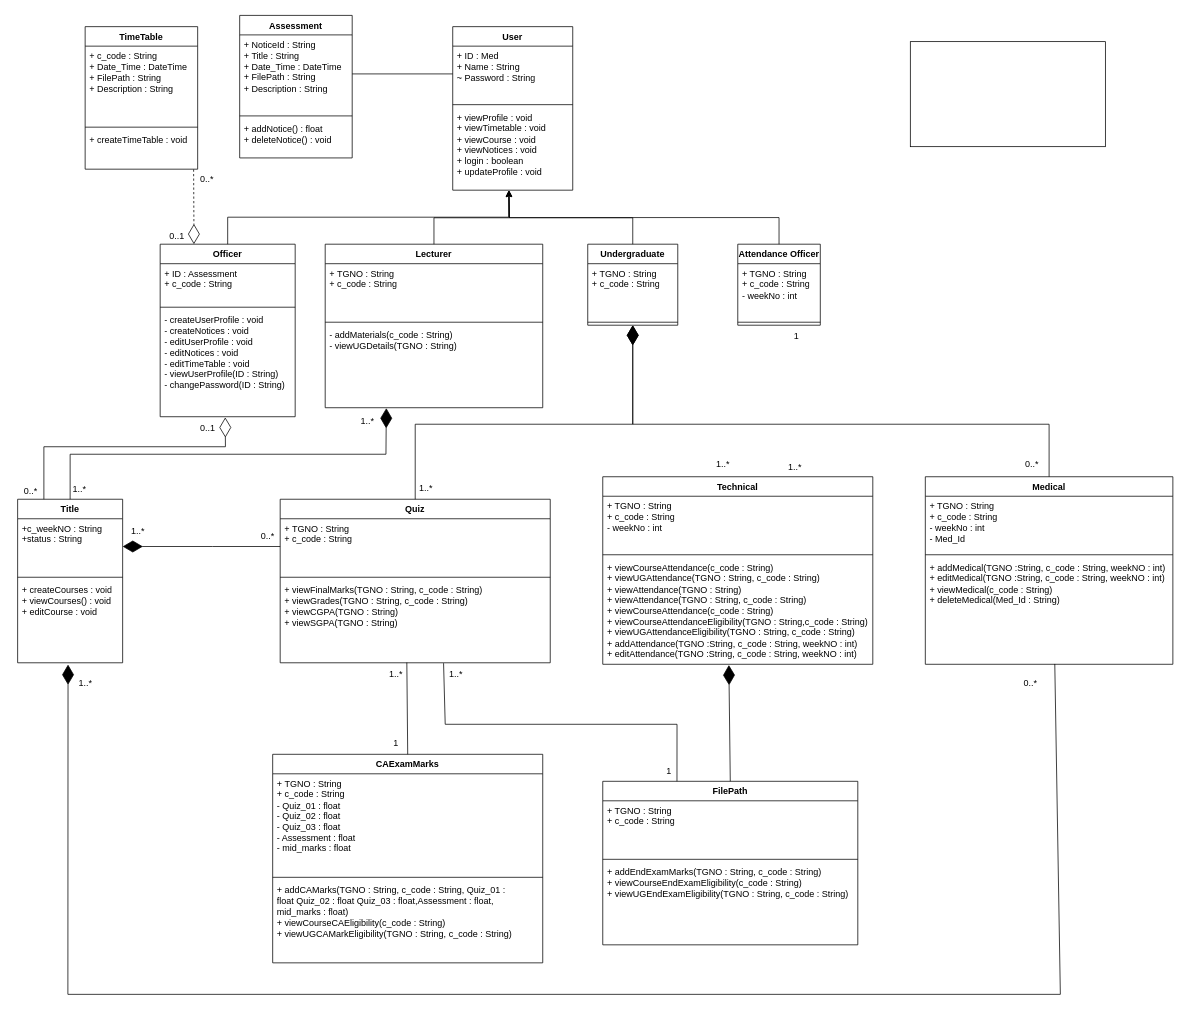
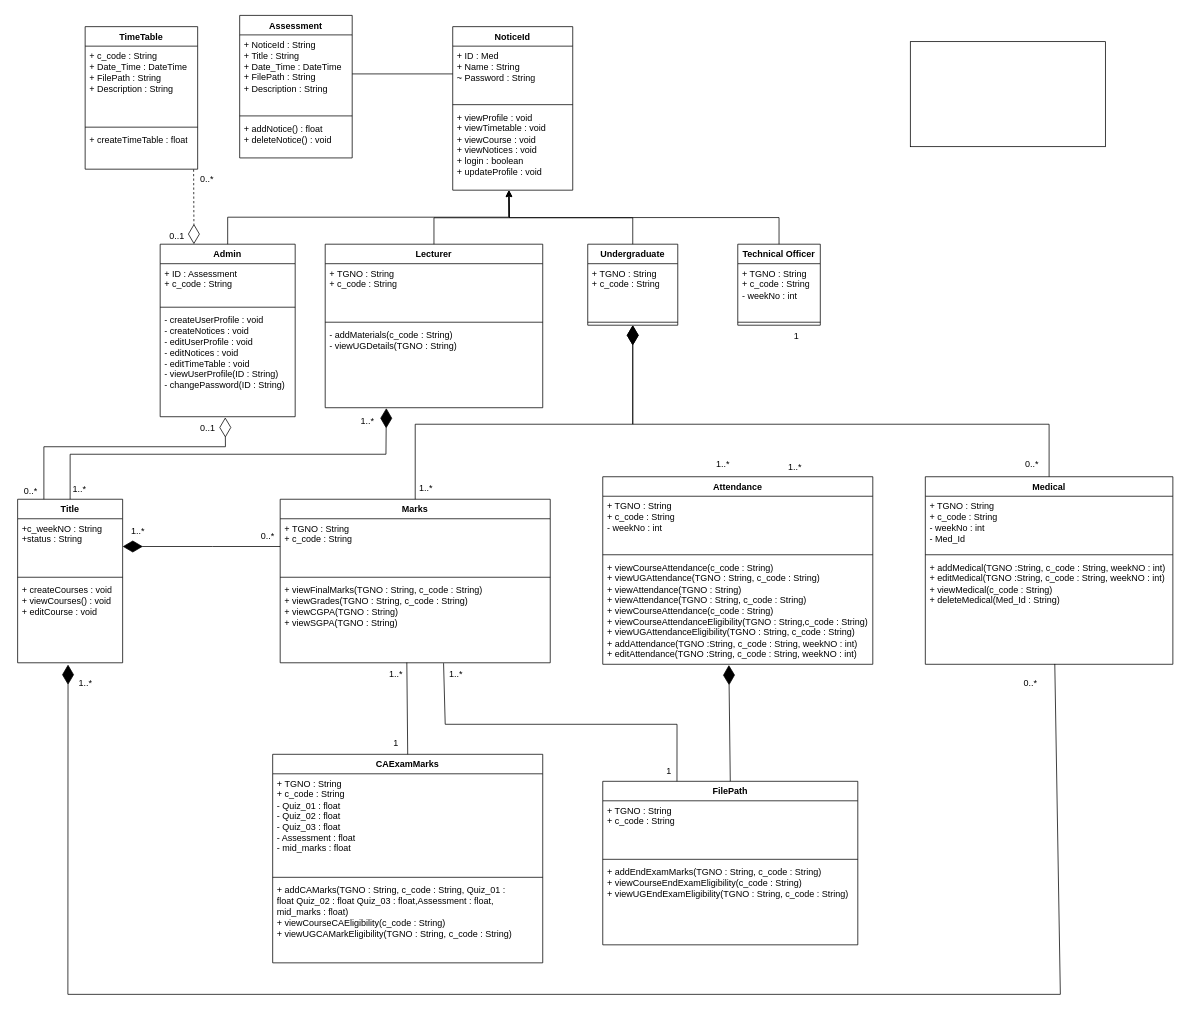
(513, 37) -> (513, 37)
(142, 141) -> (142, 146)
(228, 255) -> (228, 255)
(779, 260) -> (779, 255)
(738, 487) -> (738, 487)
(415, 510) -> (415, 510)
